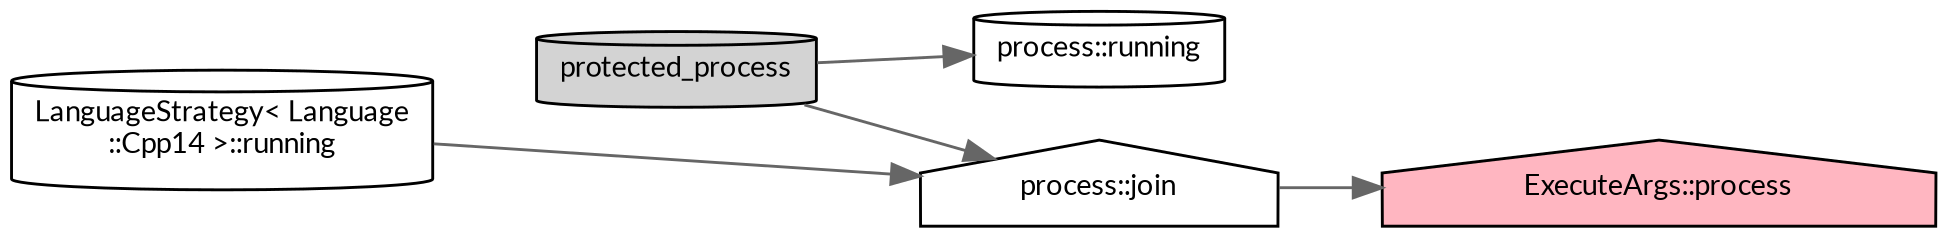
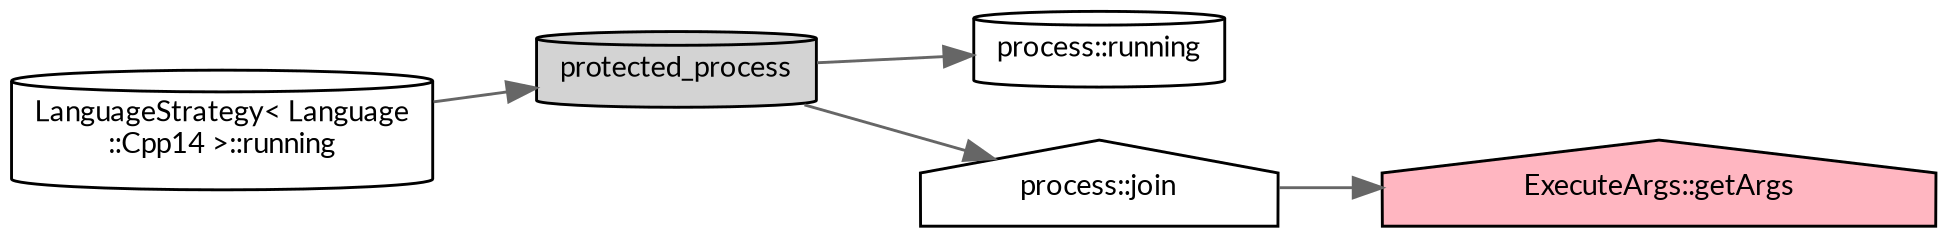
(662, 159) -> (470, 97)
(1659, 188) -> (1659, 188)
